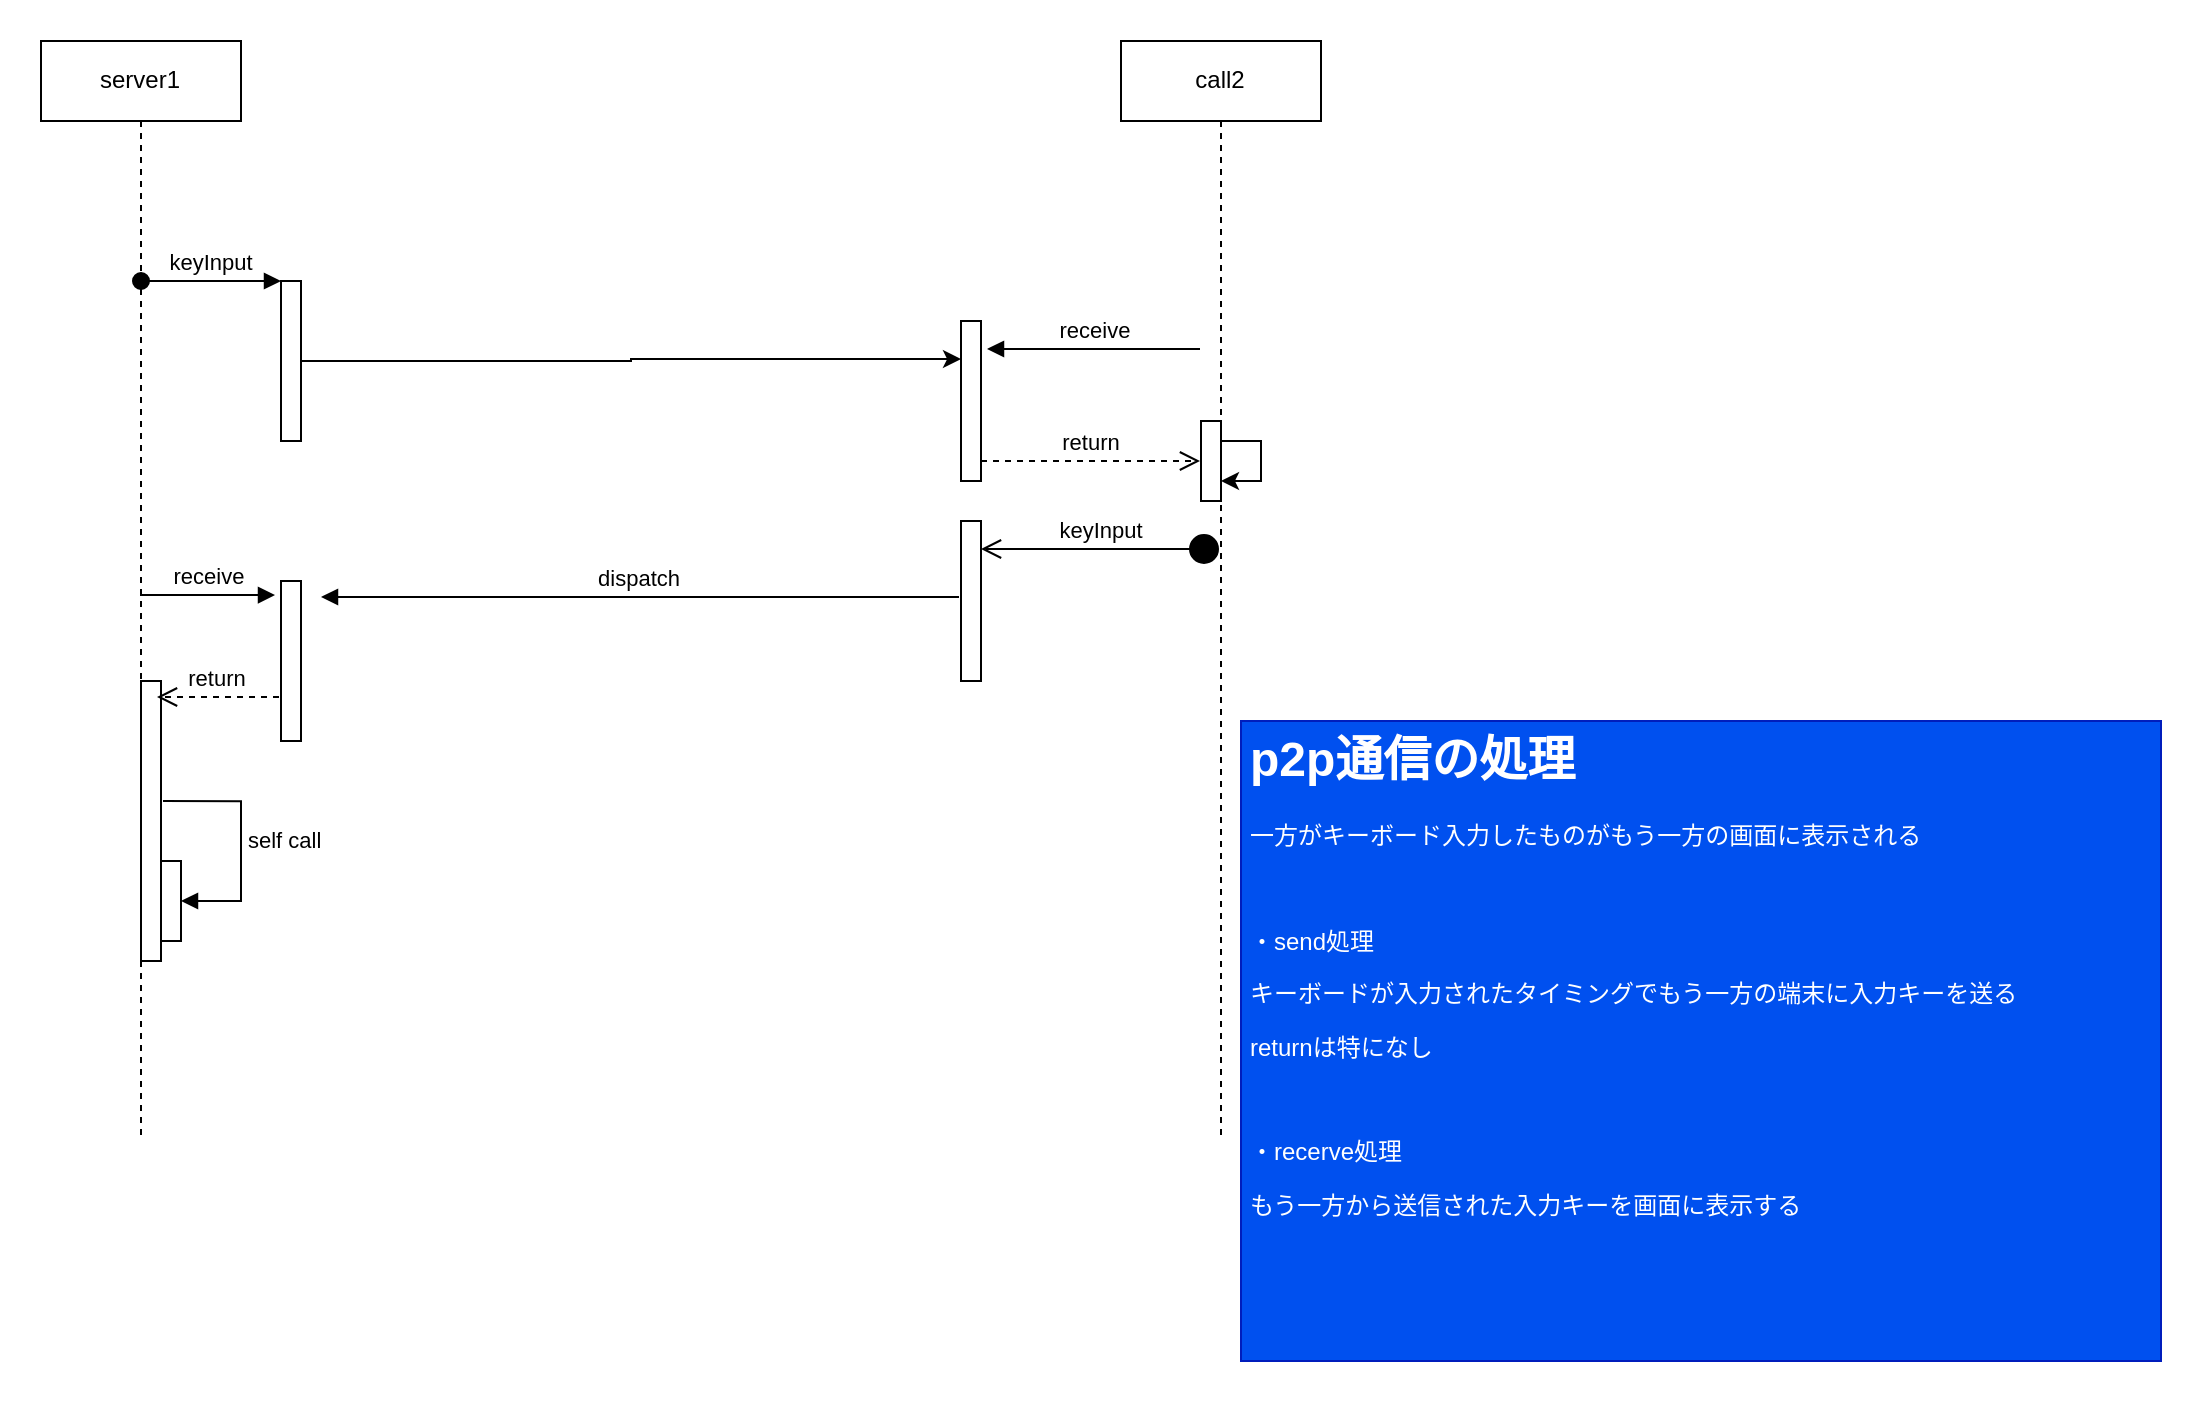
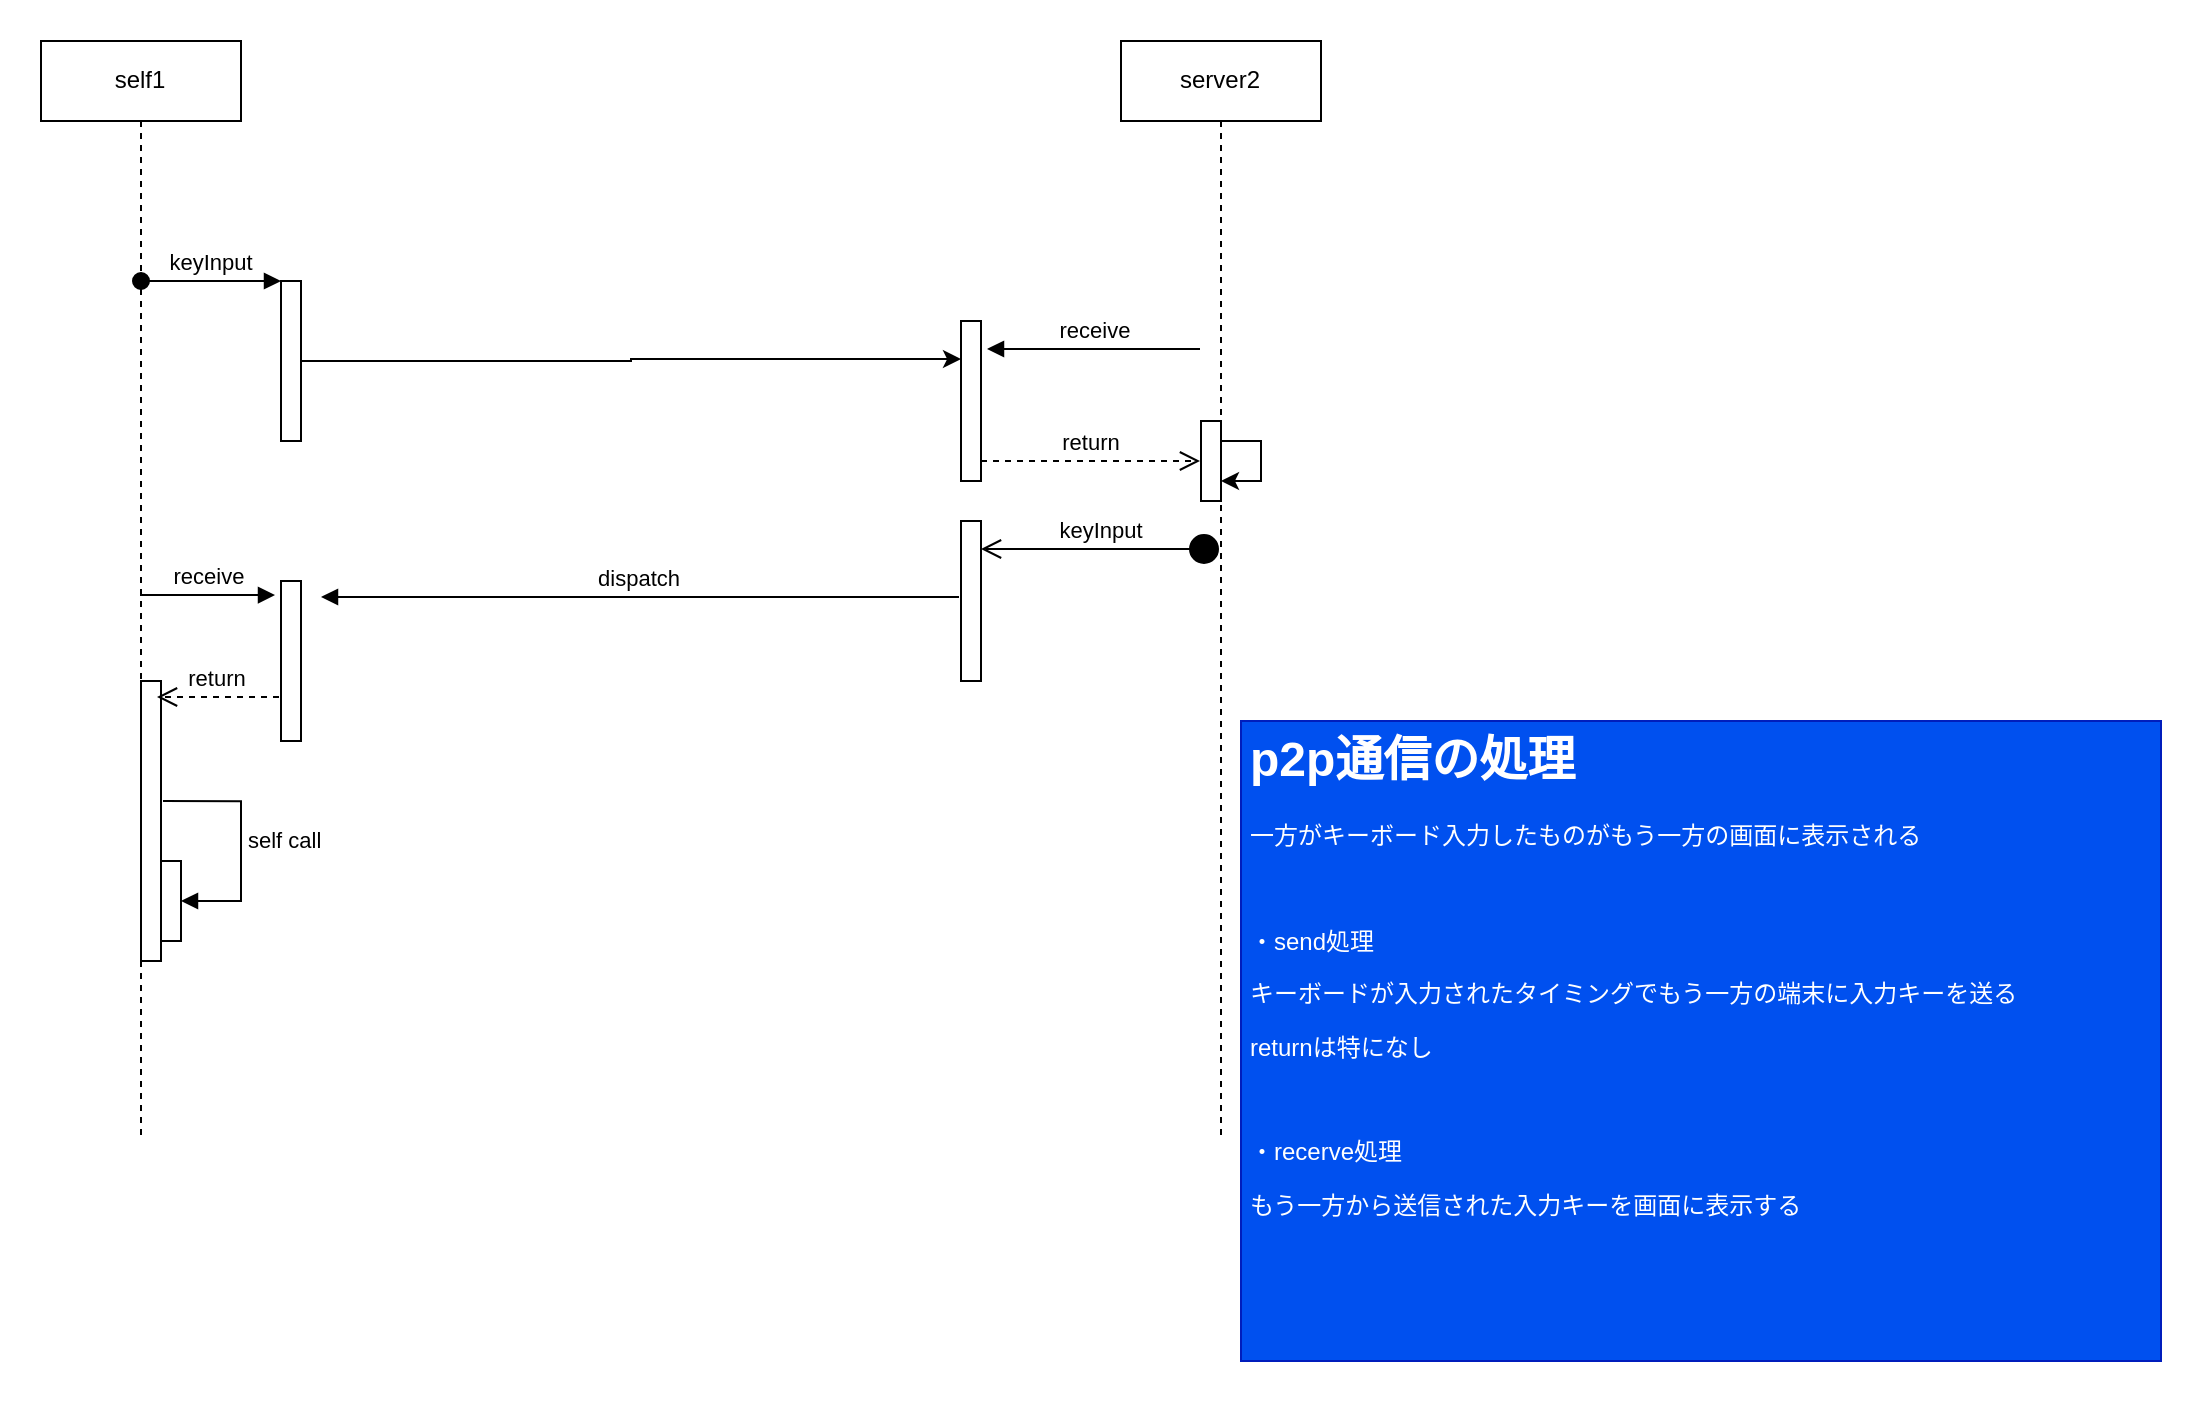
(141, 81) -> (141, 81)
(1221, 81) -> (1221, 81)
